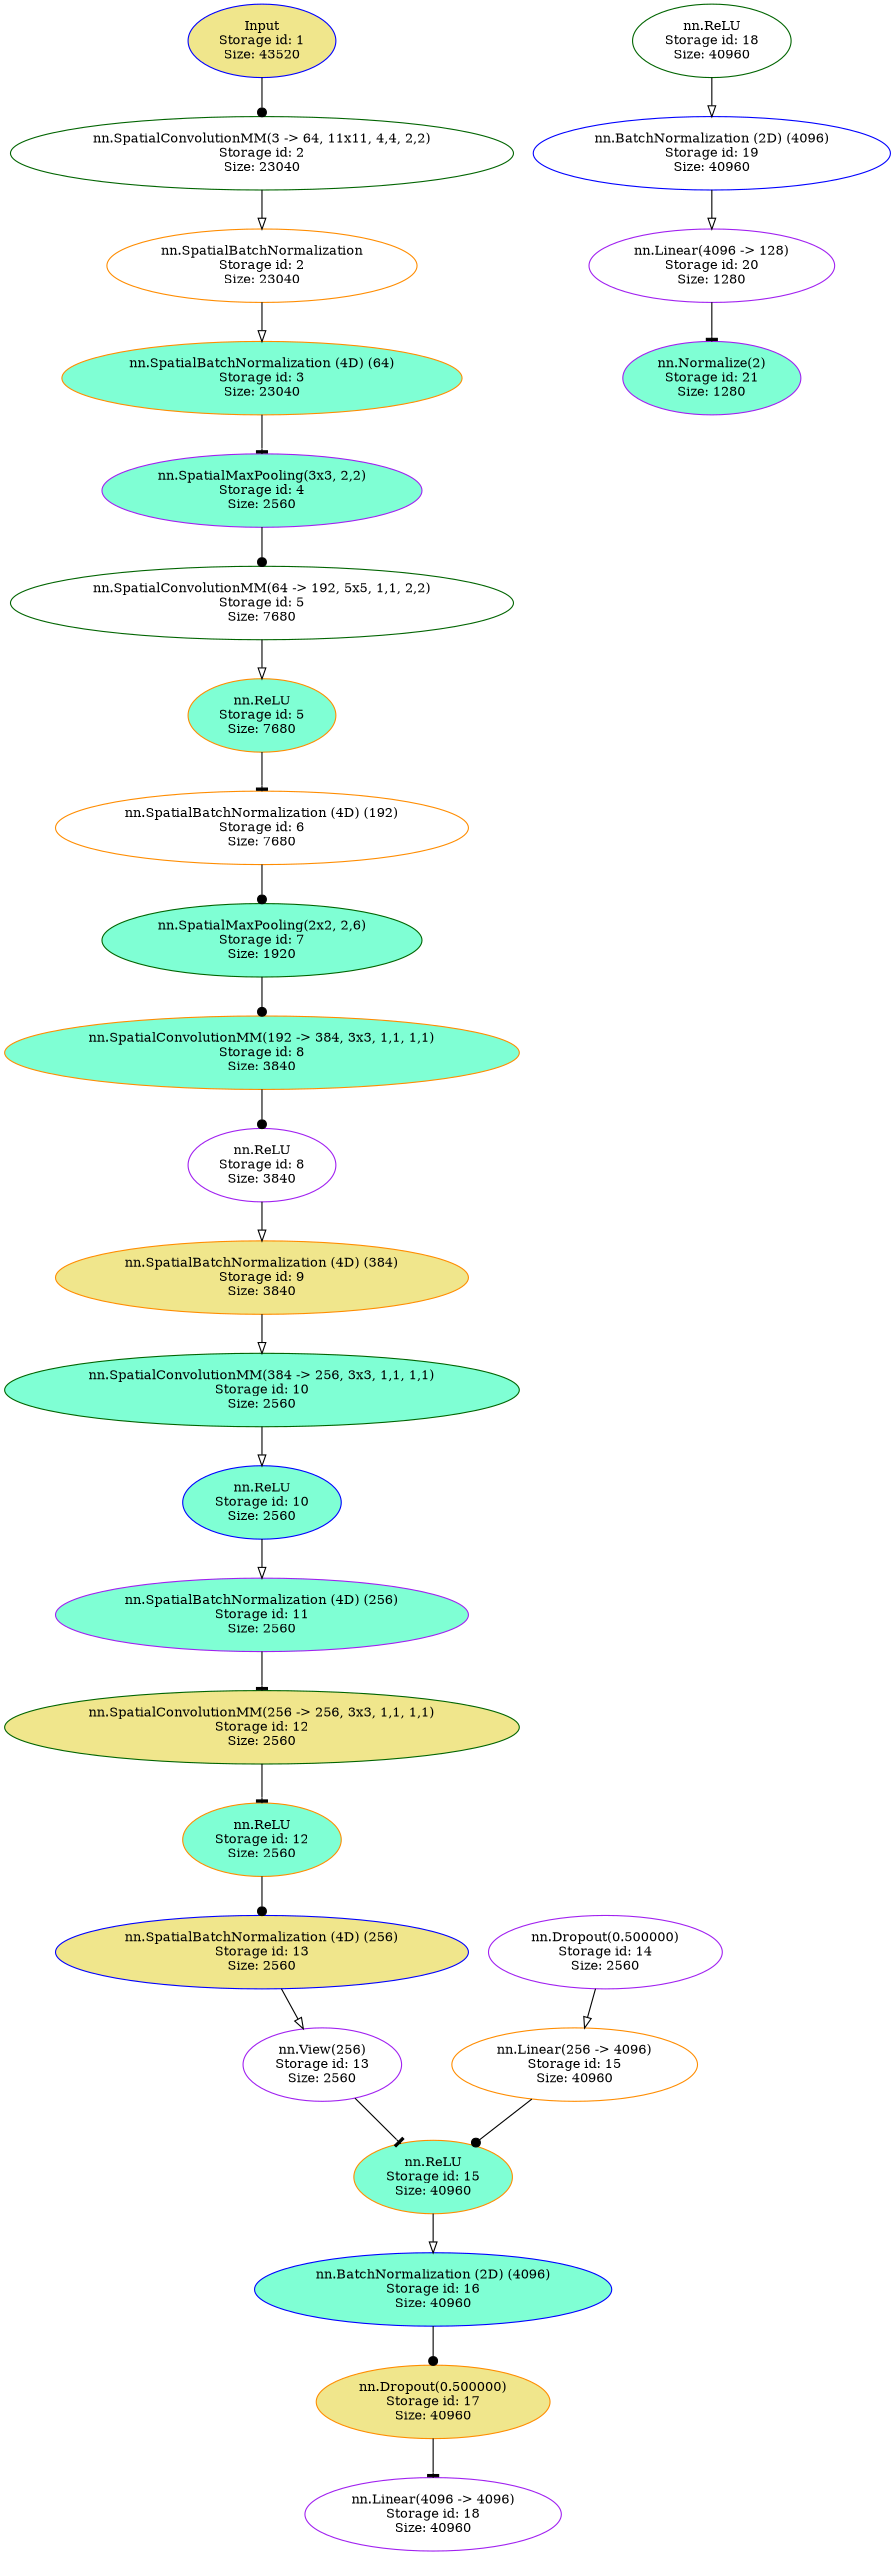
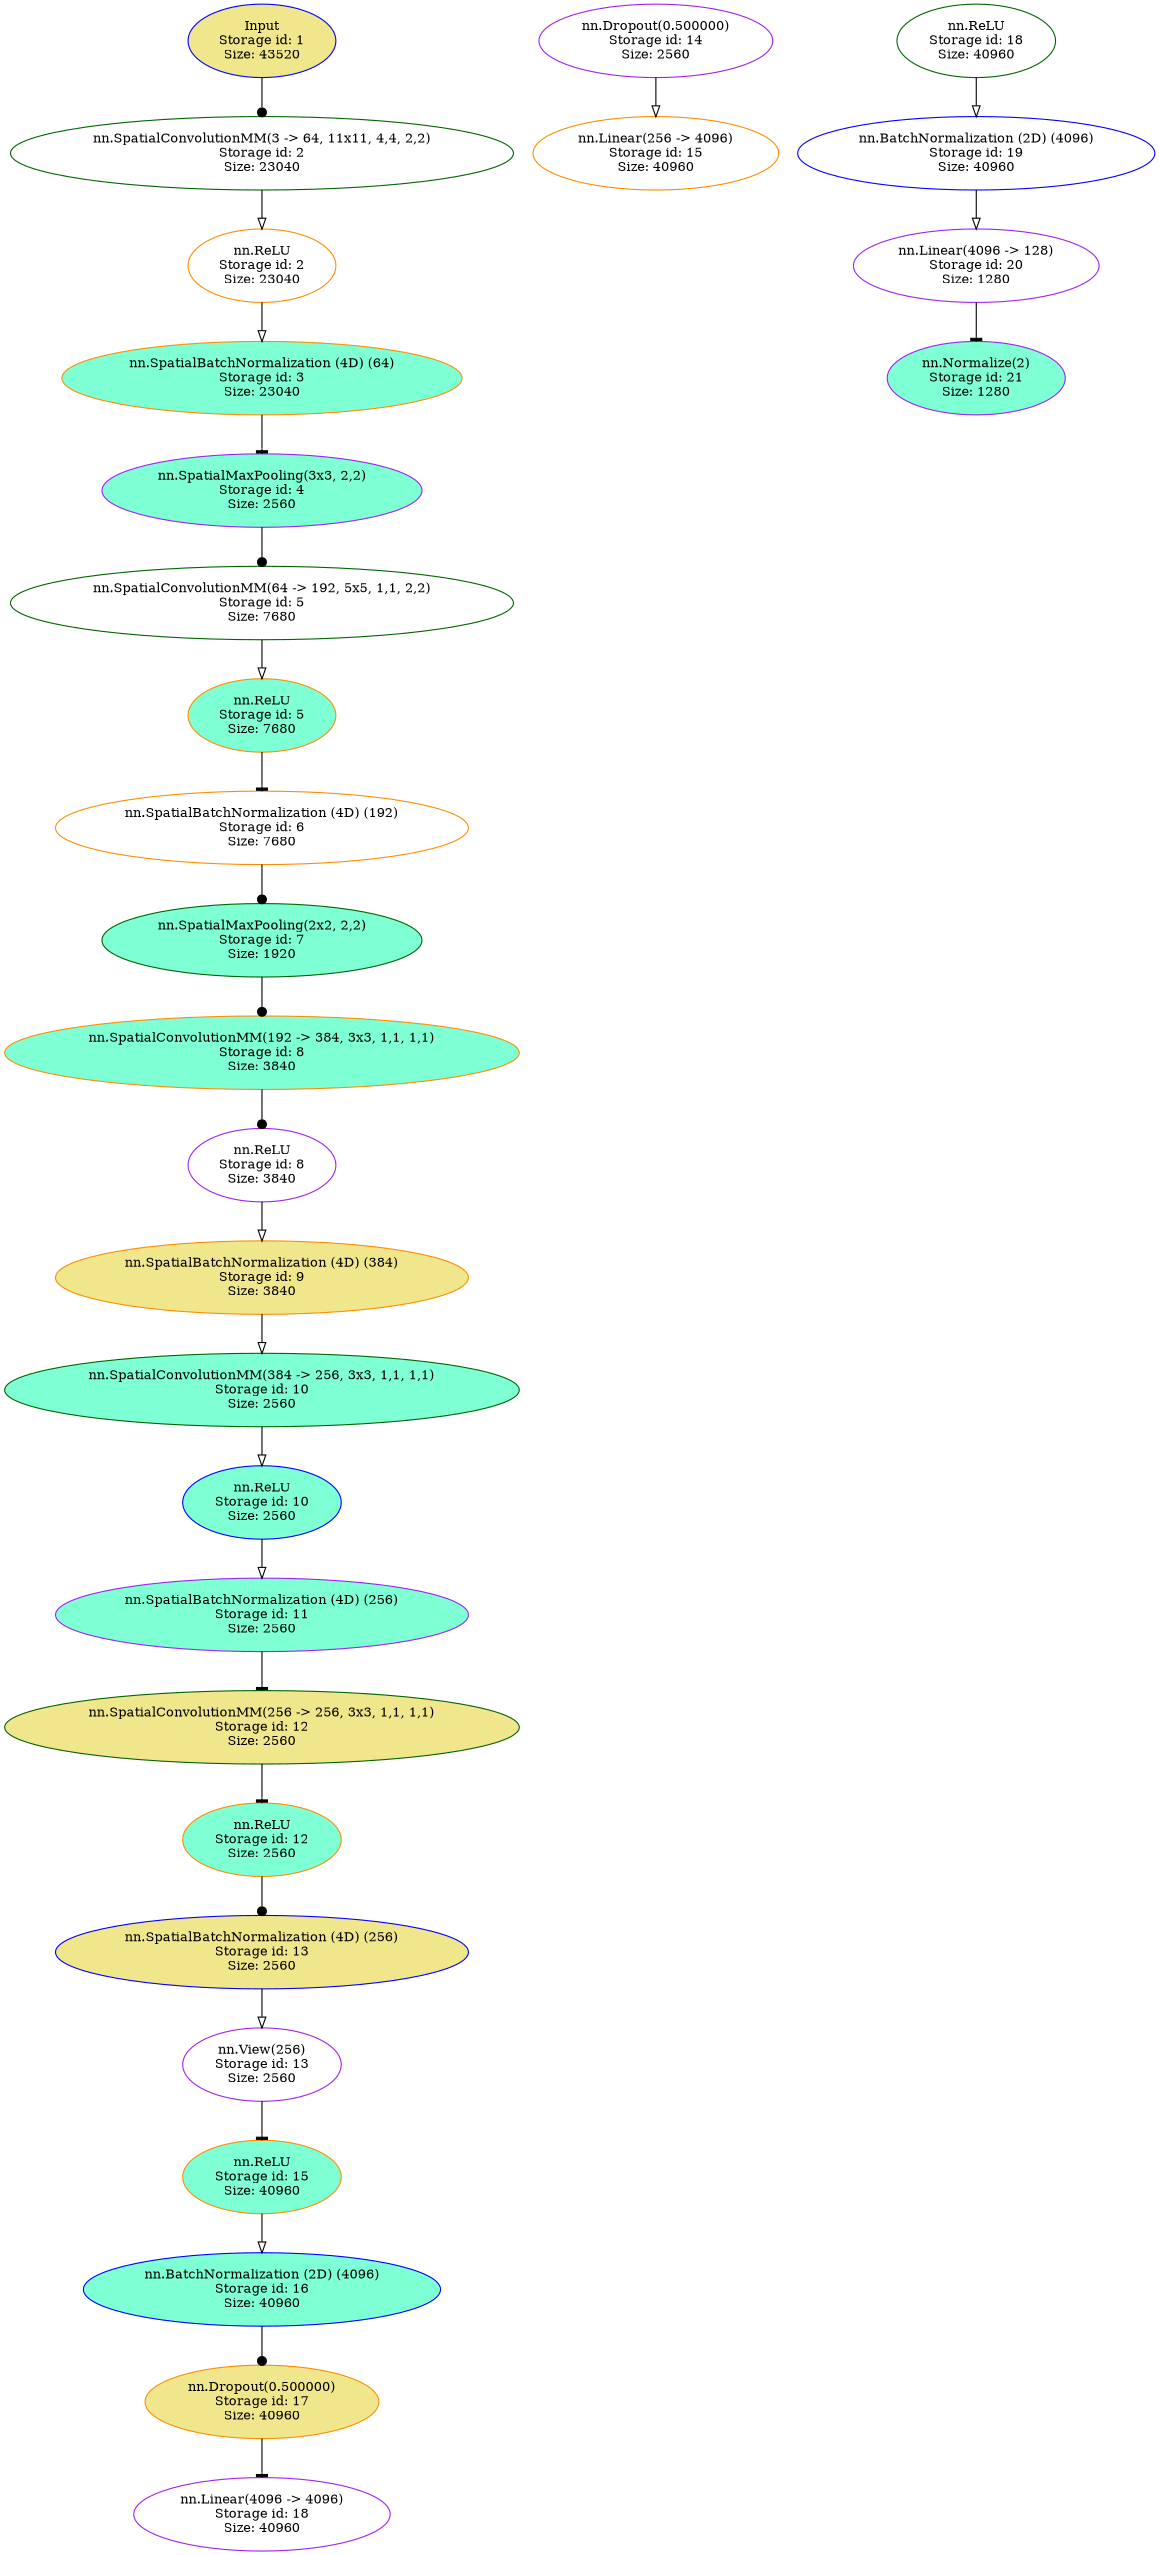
(262, 266) -> (262, 266)
(262, 940) -> (262, 940)
(506, 2119) -> none
